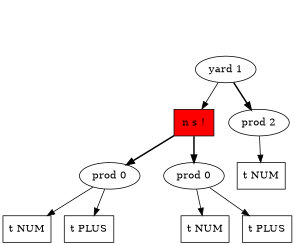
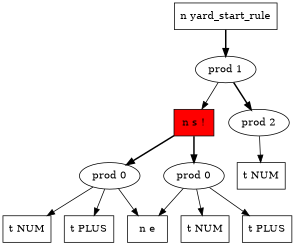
none -> (226, 16)
(226, 69) -> (226, 69)
none -> (147, 229)
